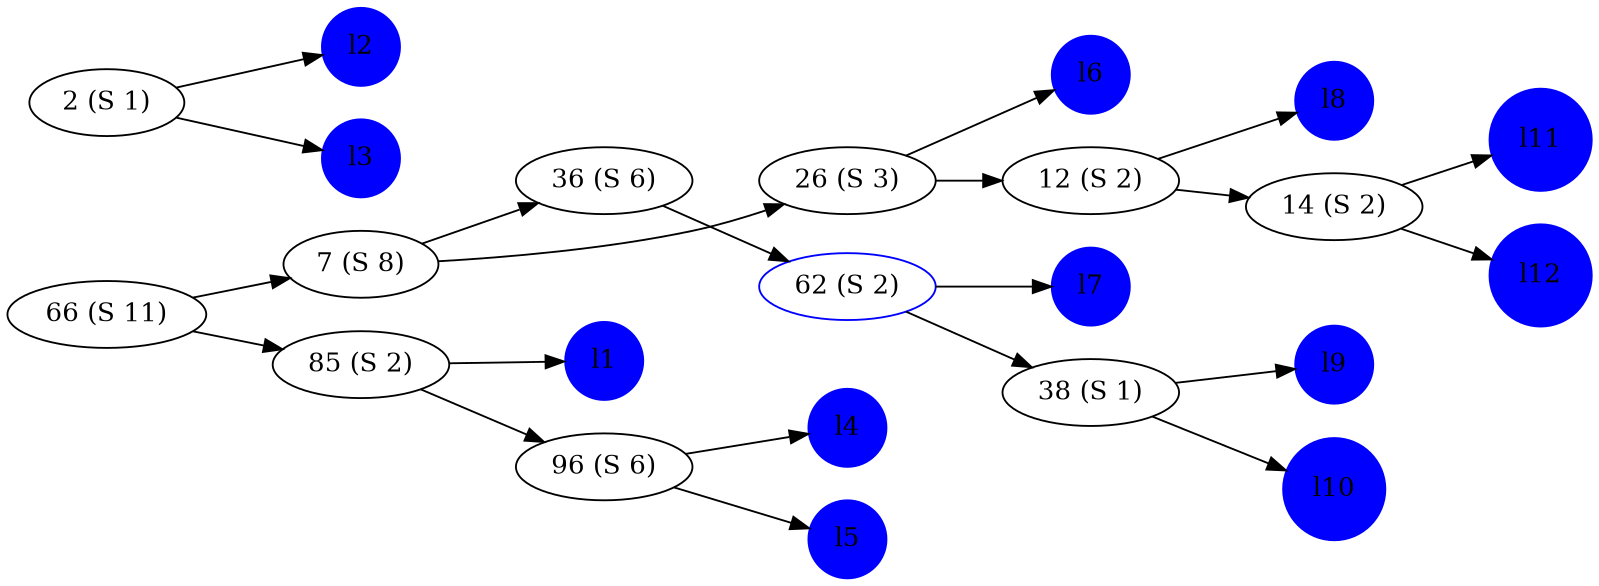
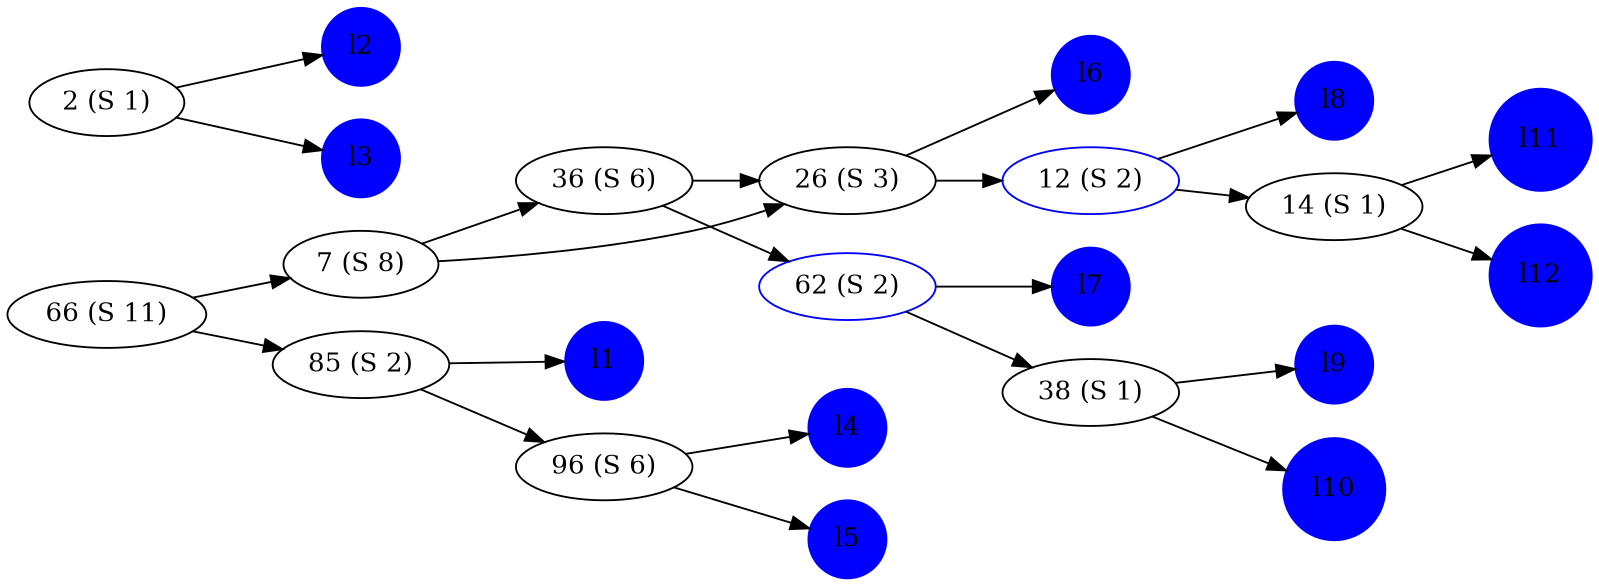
none -> (717, 181)
(1091, 181) -> (1091, 181)
(1334, 207) -> (1334, 207)
